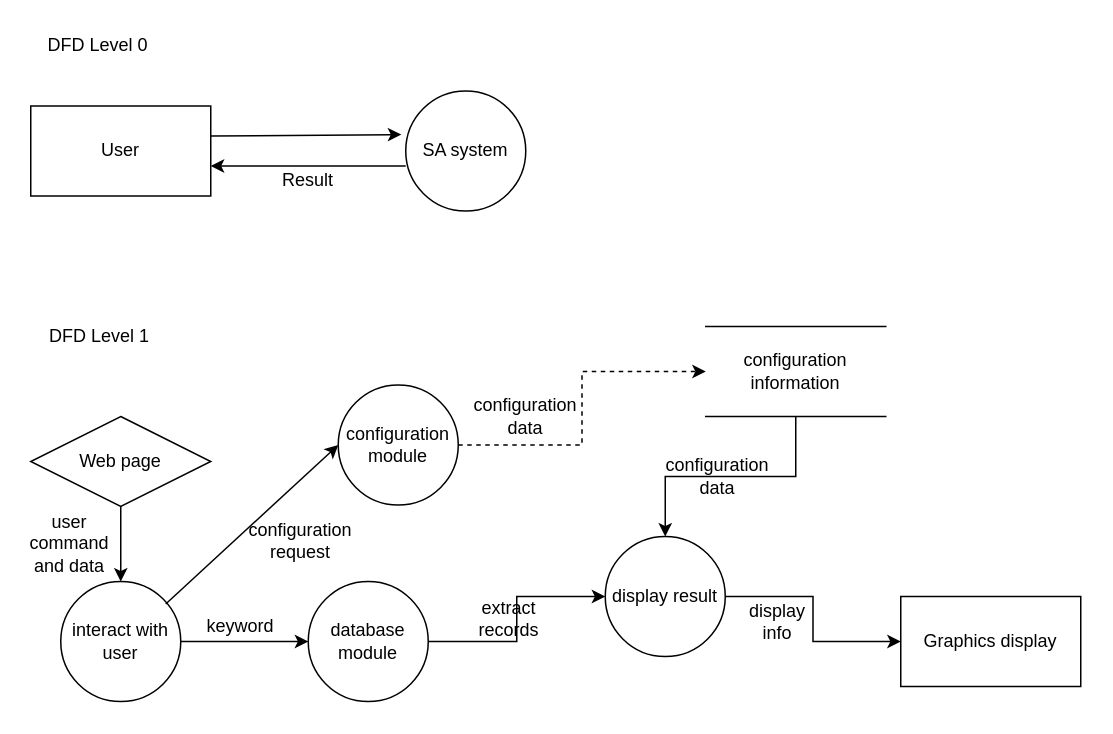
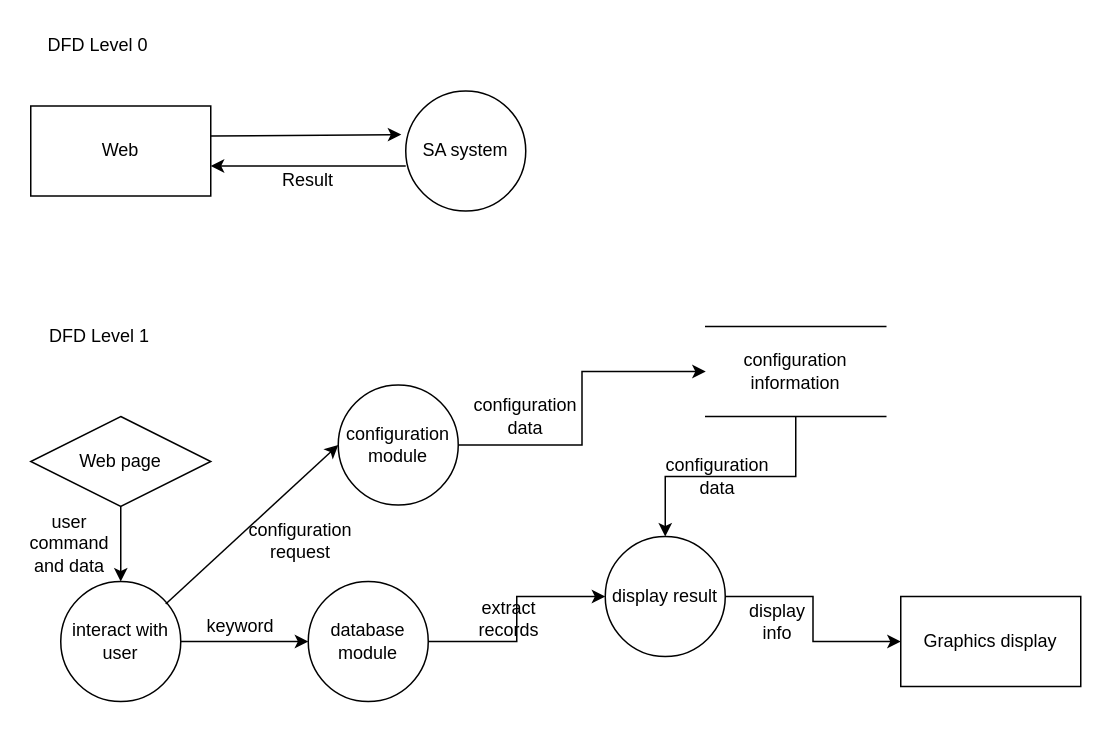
(121, 151) -> (121, 151)
(582, 414) -> (582, 414)
